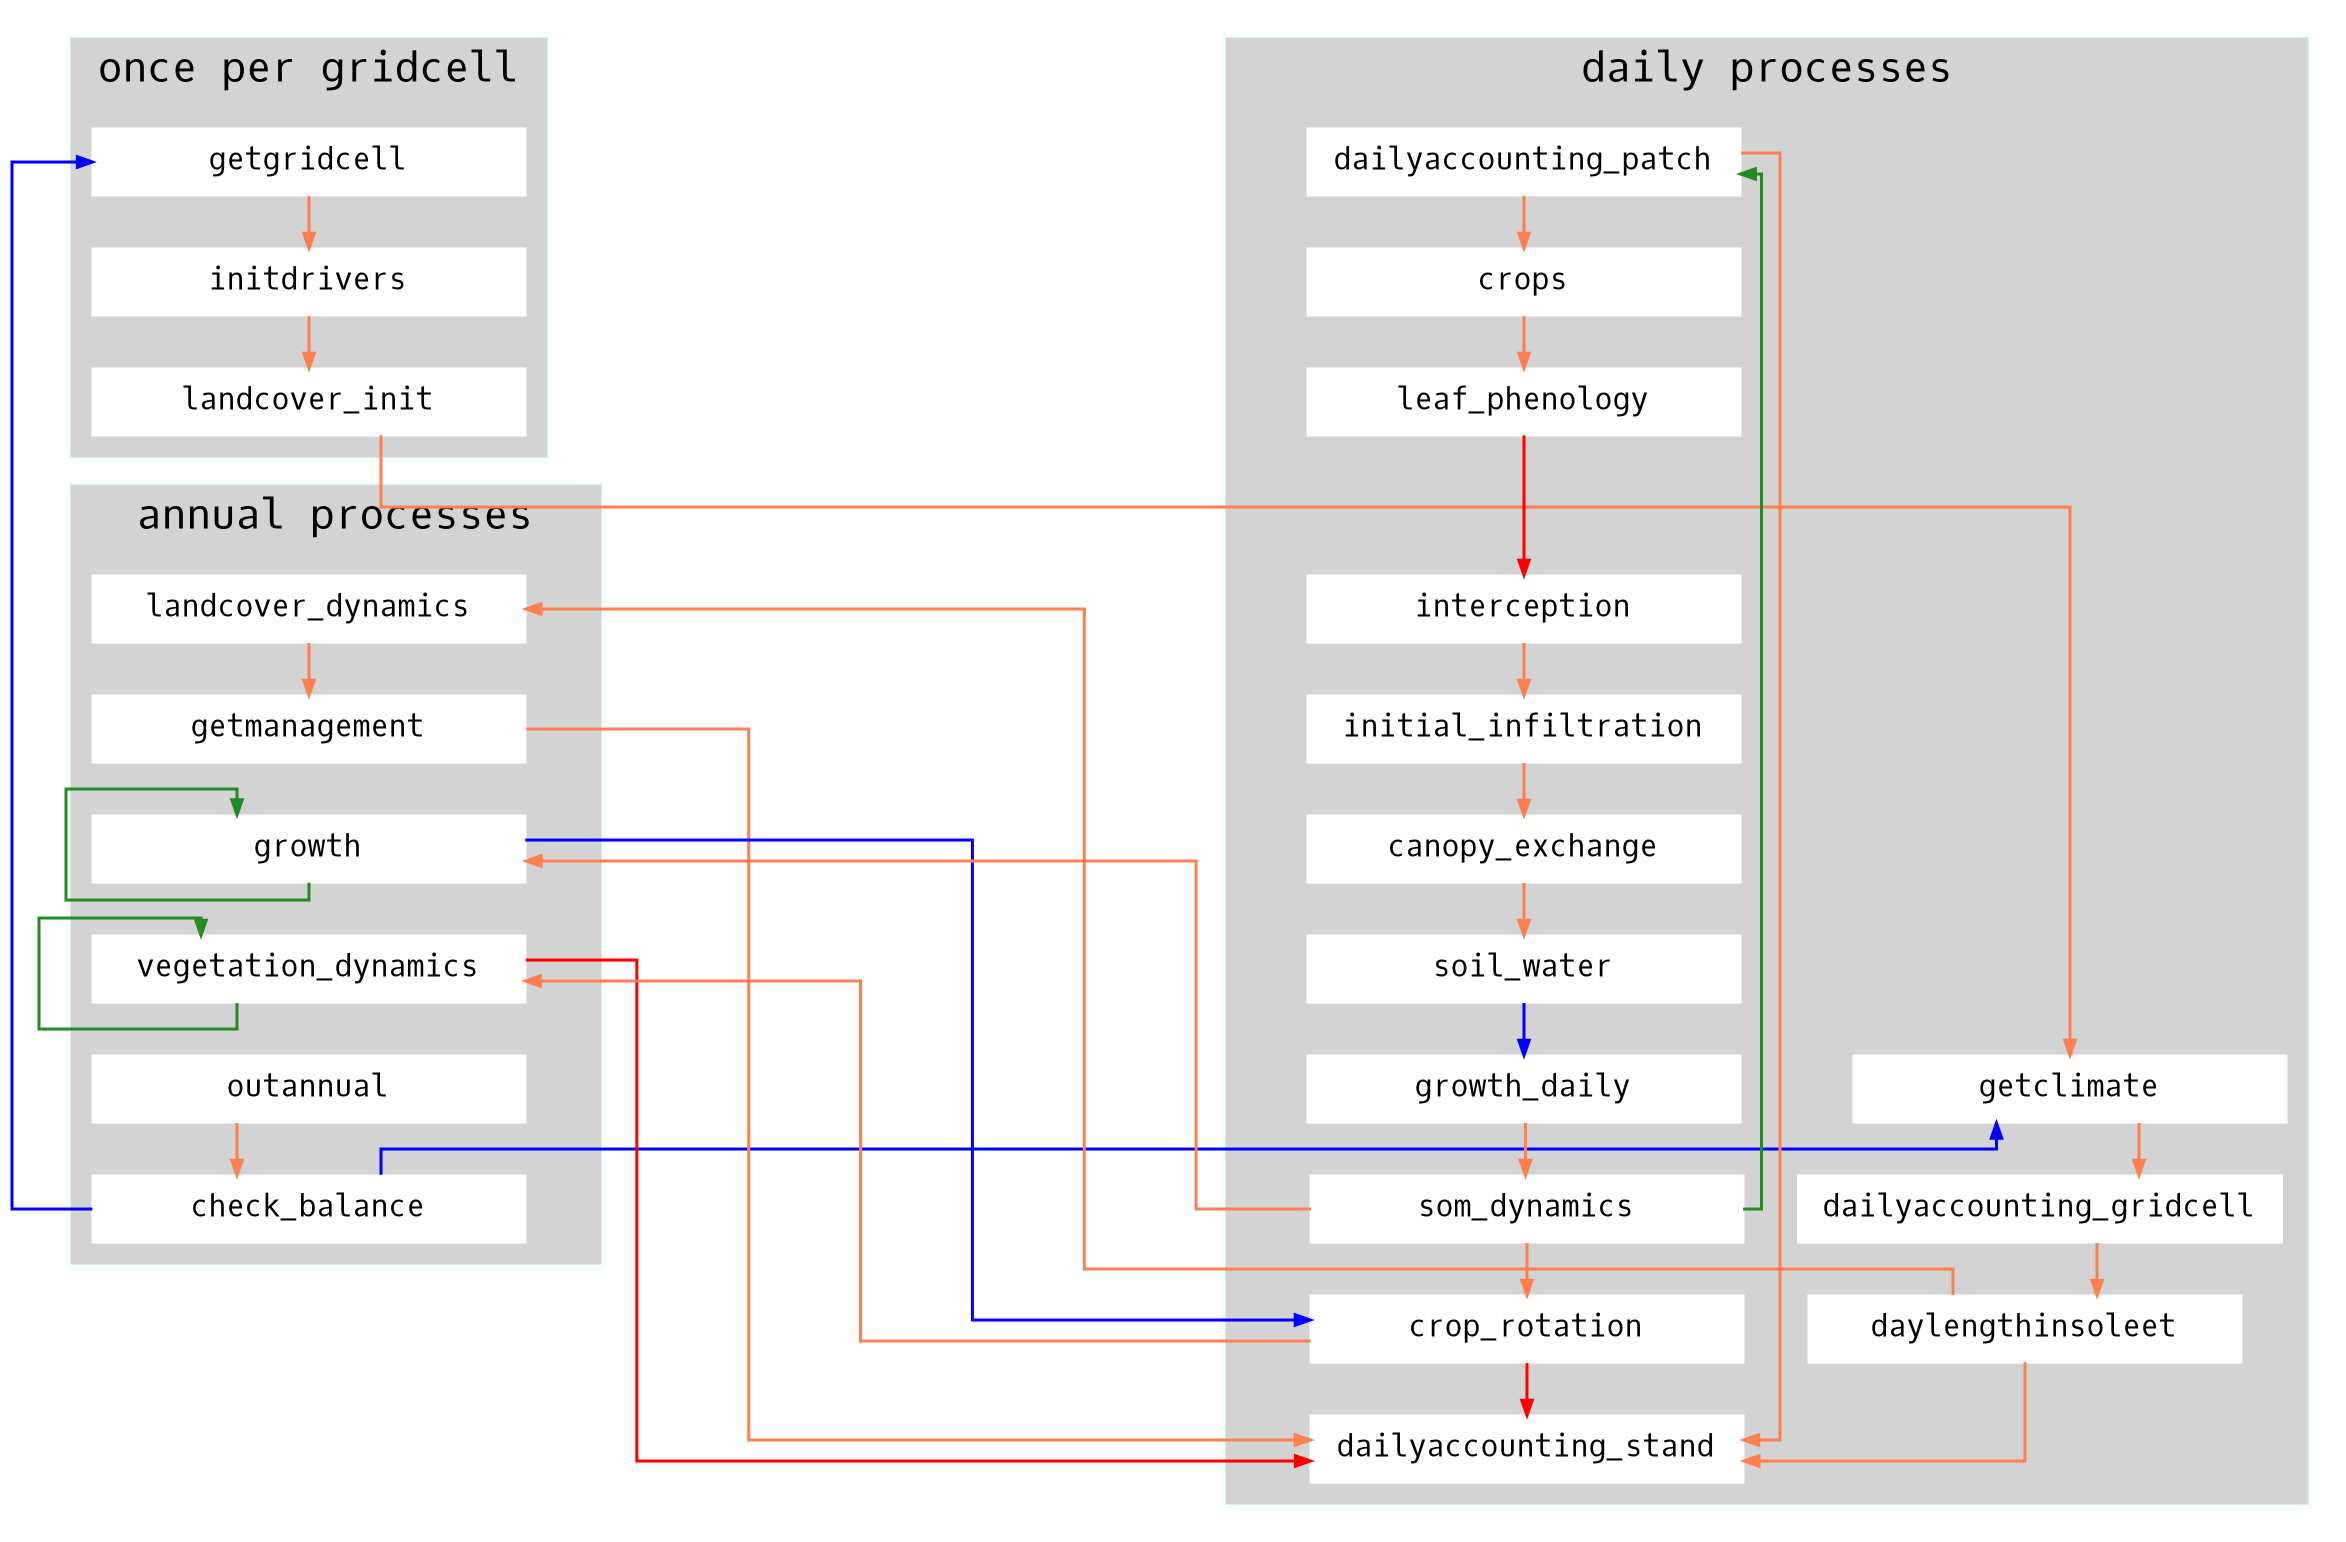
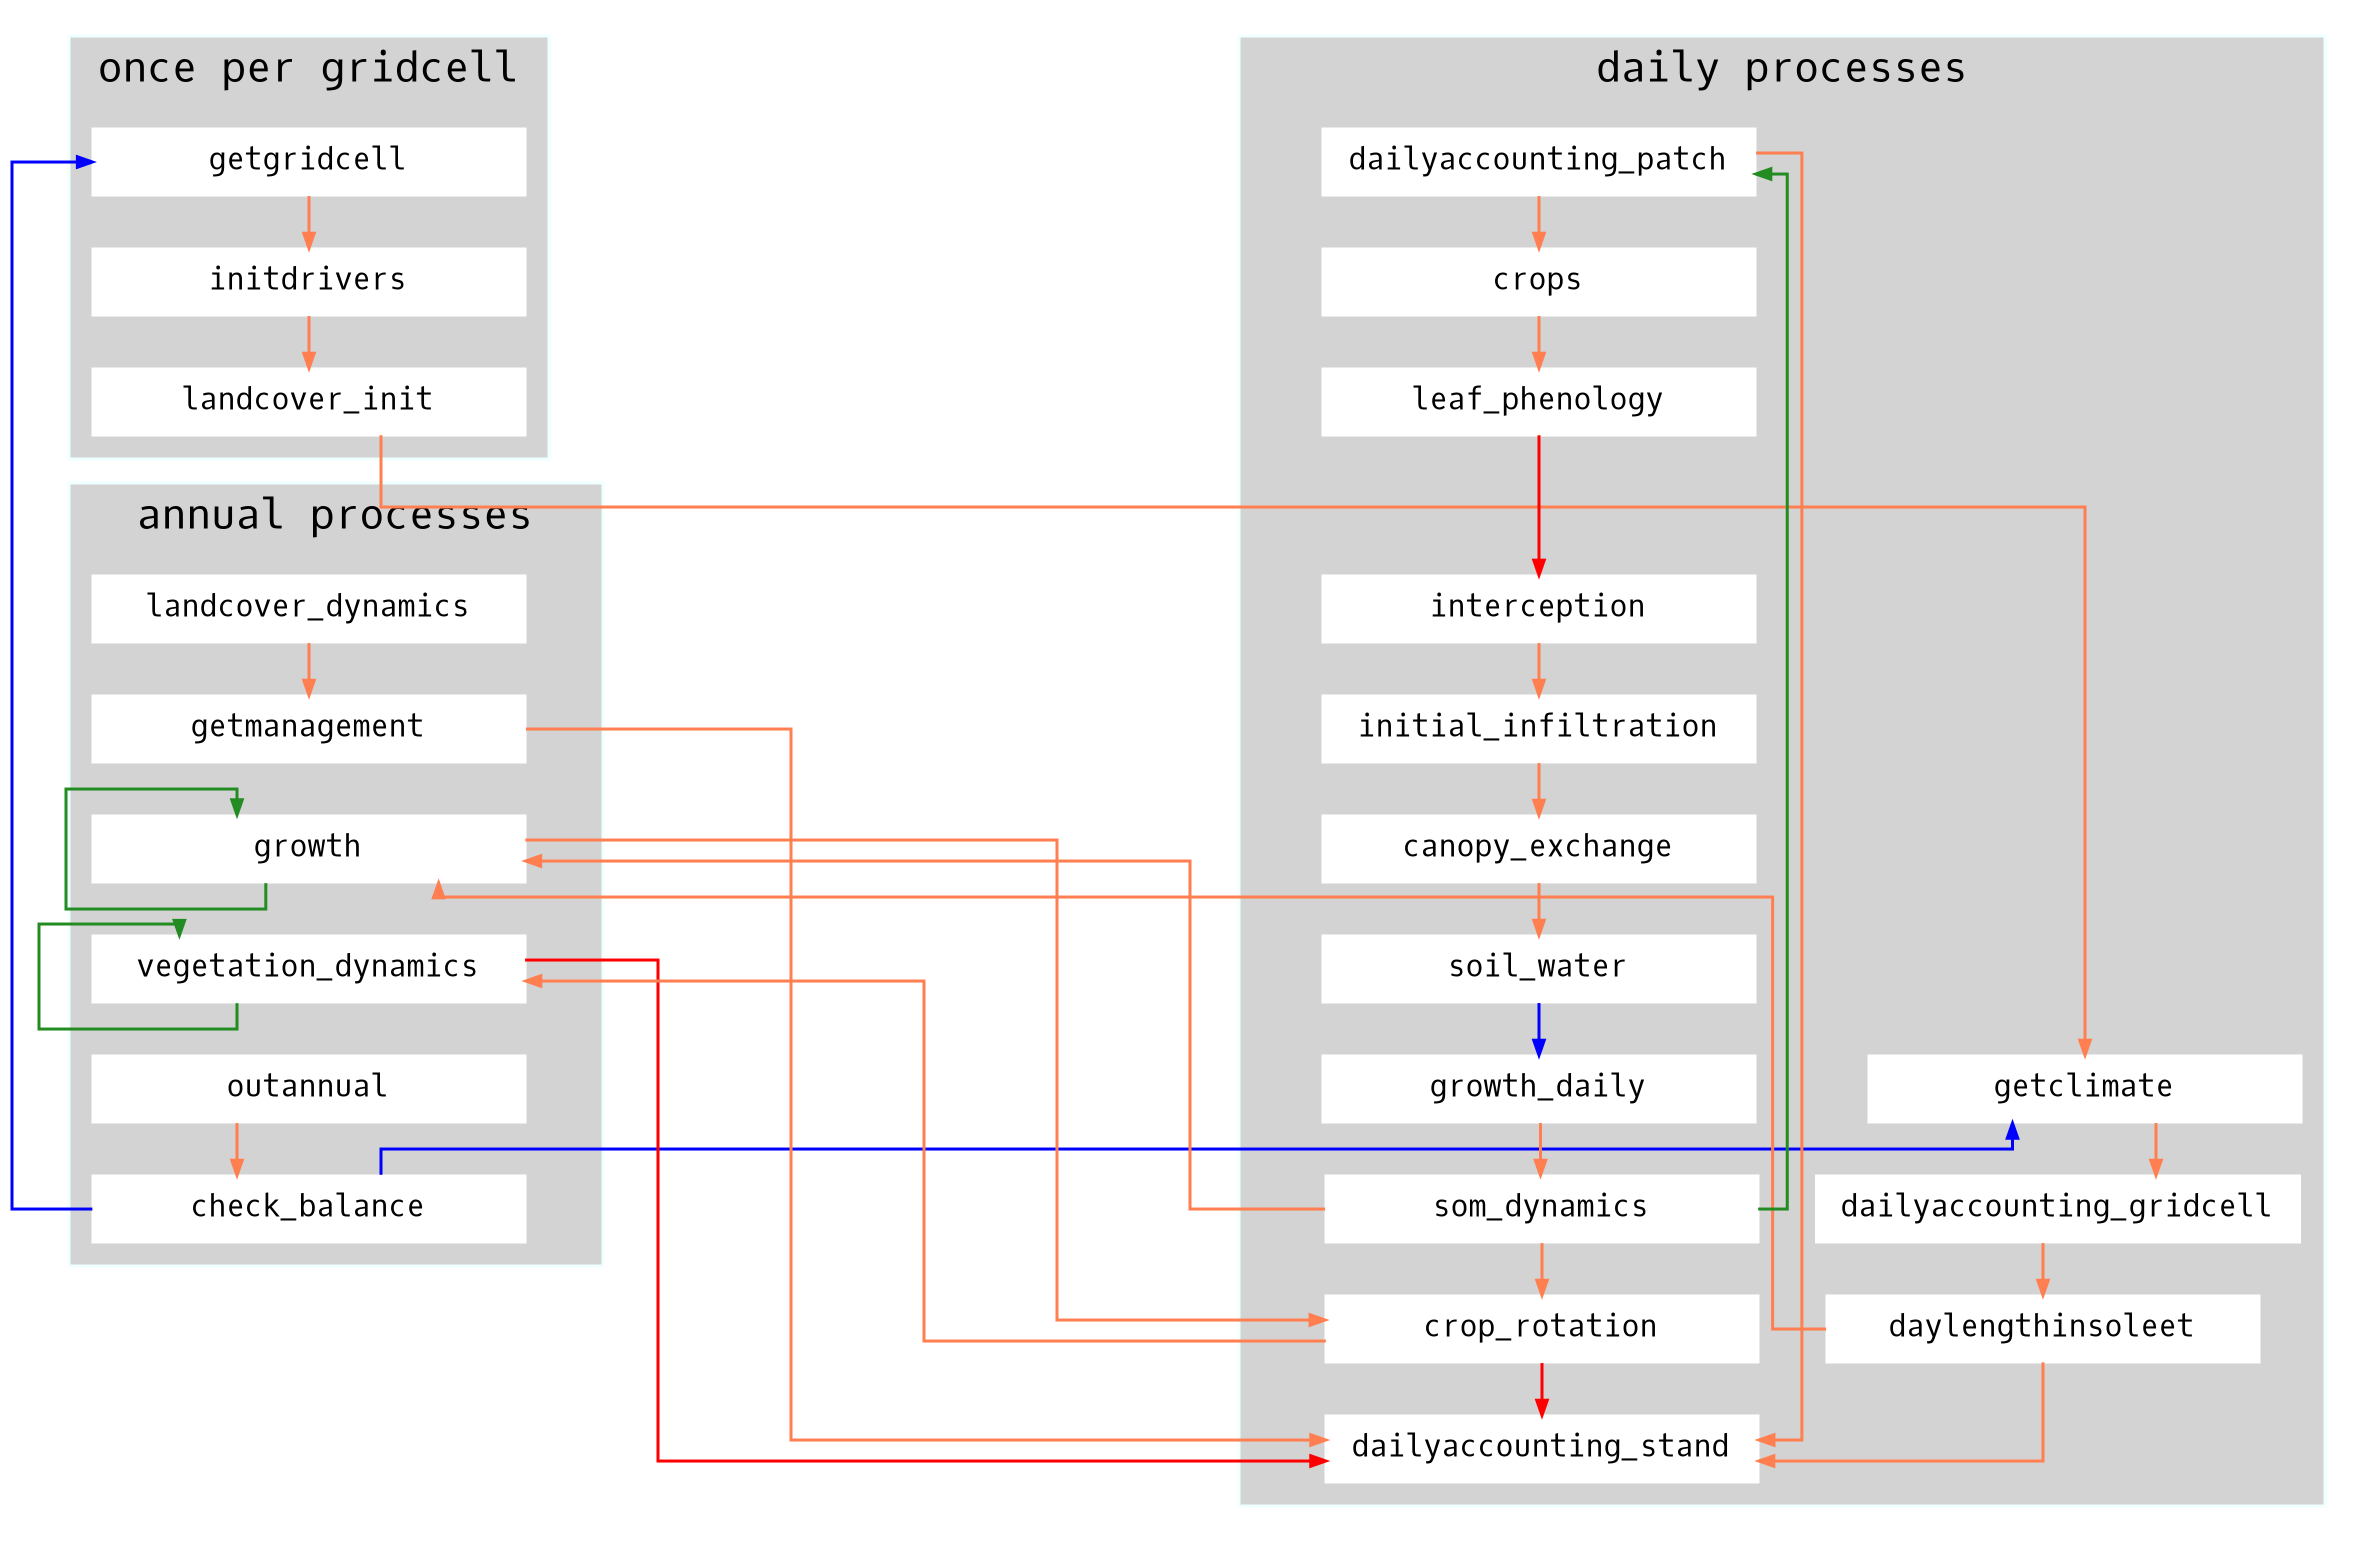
(972, 1018) -> (1057, 941)
(1084, 1115) -> (1348, 897)
